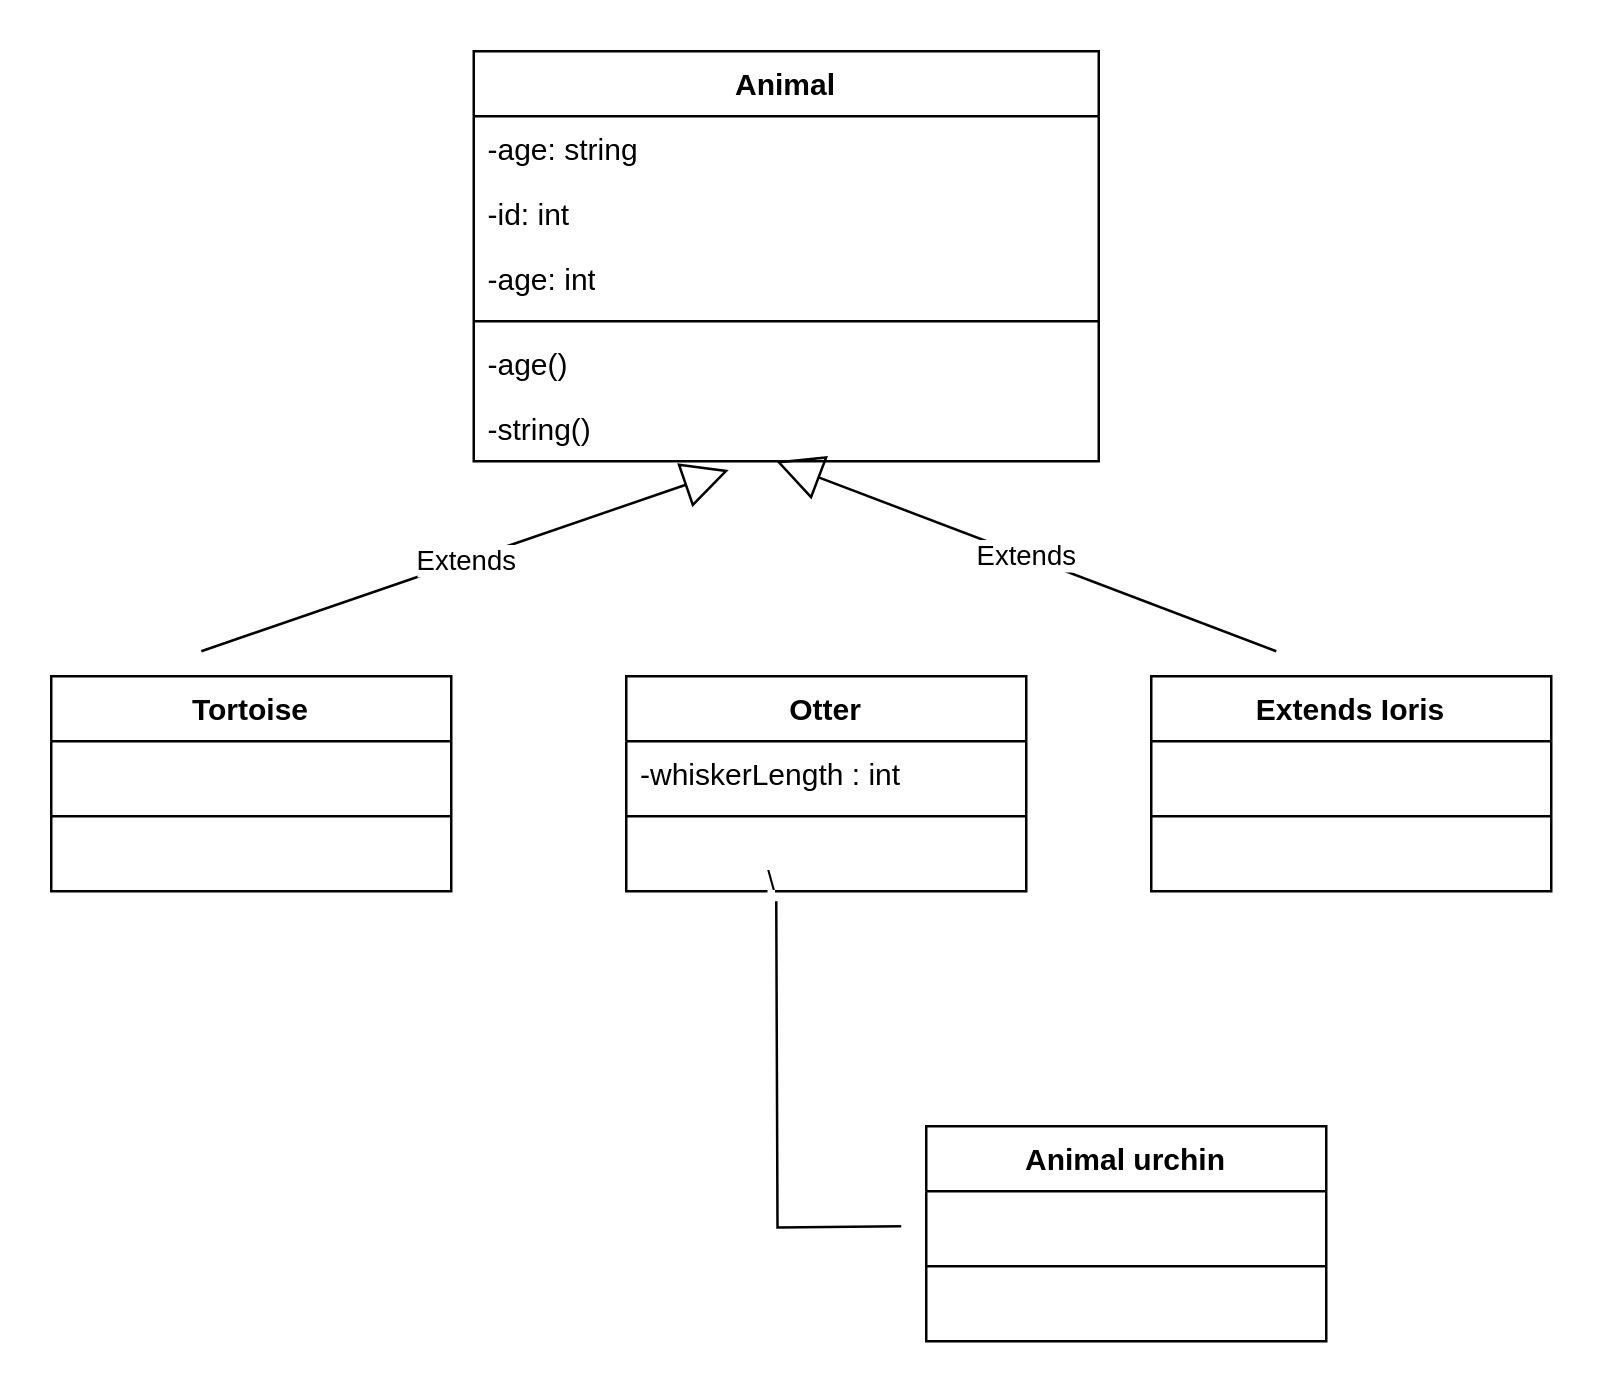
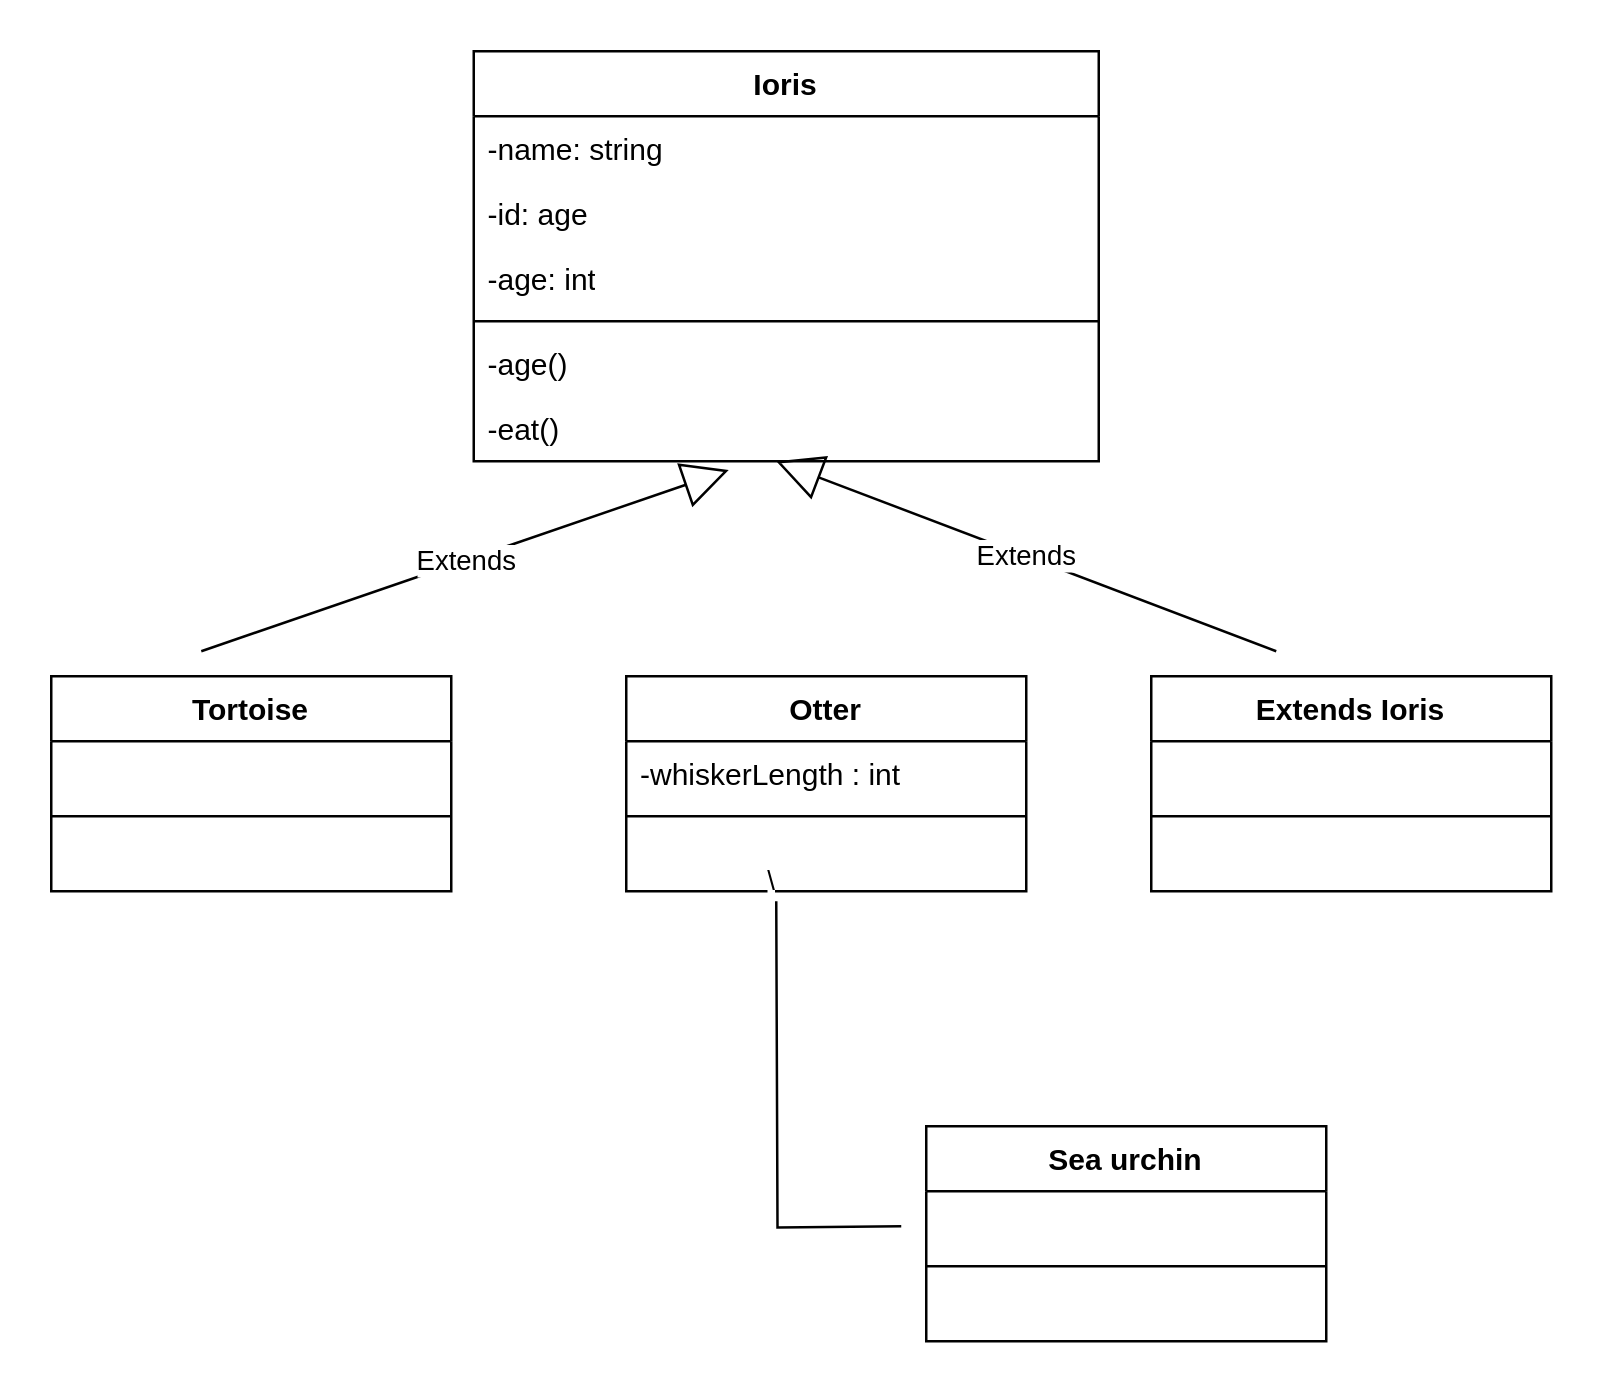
(786, 87) -> (786, 87)
(578, 152) -> (586, 152)
(540, 217) -> (544, 217)
(560, 432) -> (539, 432)
(1126, 1162) -> (1126, 1162)
